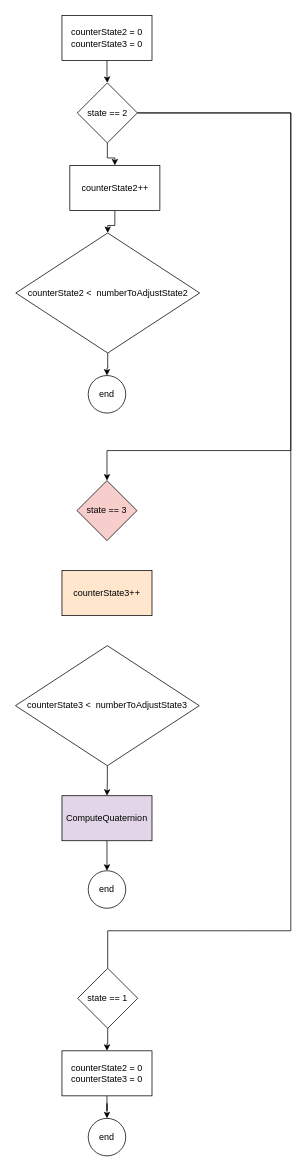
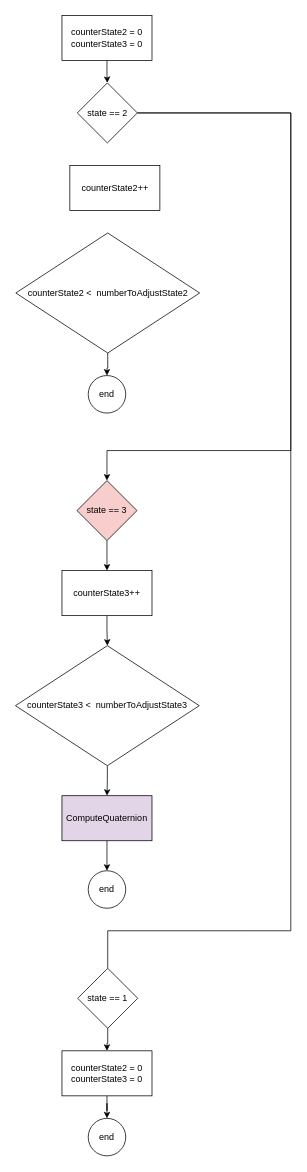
(107, 155) -> none
(112, 225) -> none
none -> (107, 564)
(107, 593) -> (107, 593)
none -> (107, 639)
